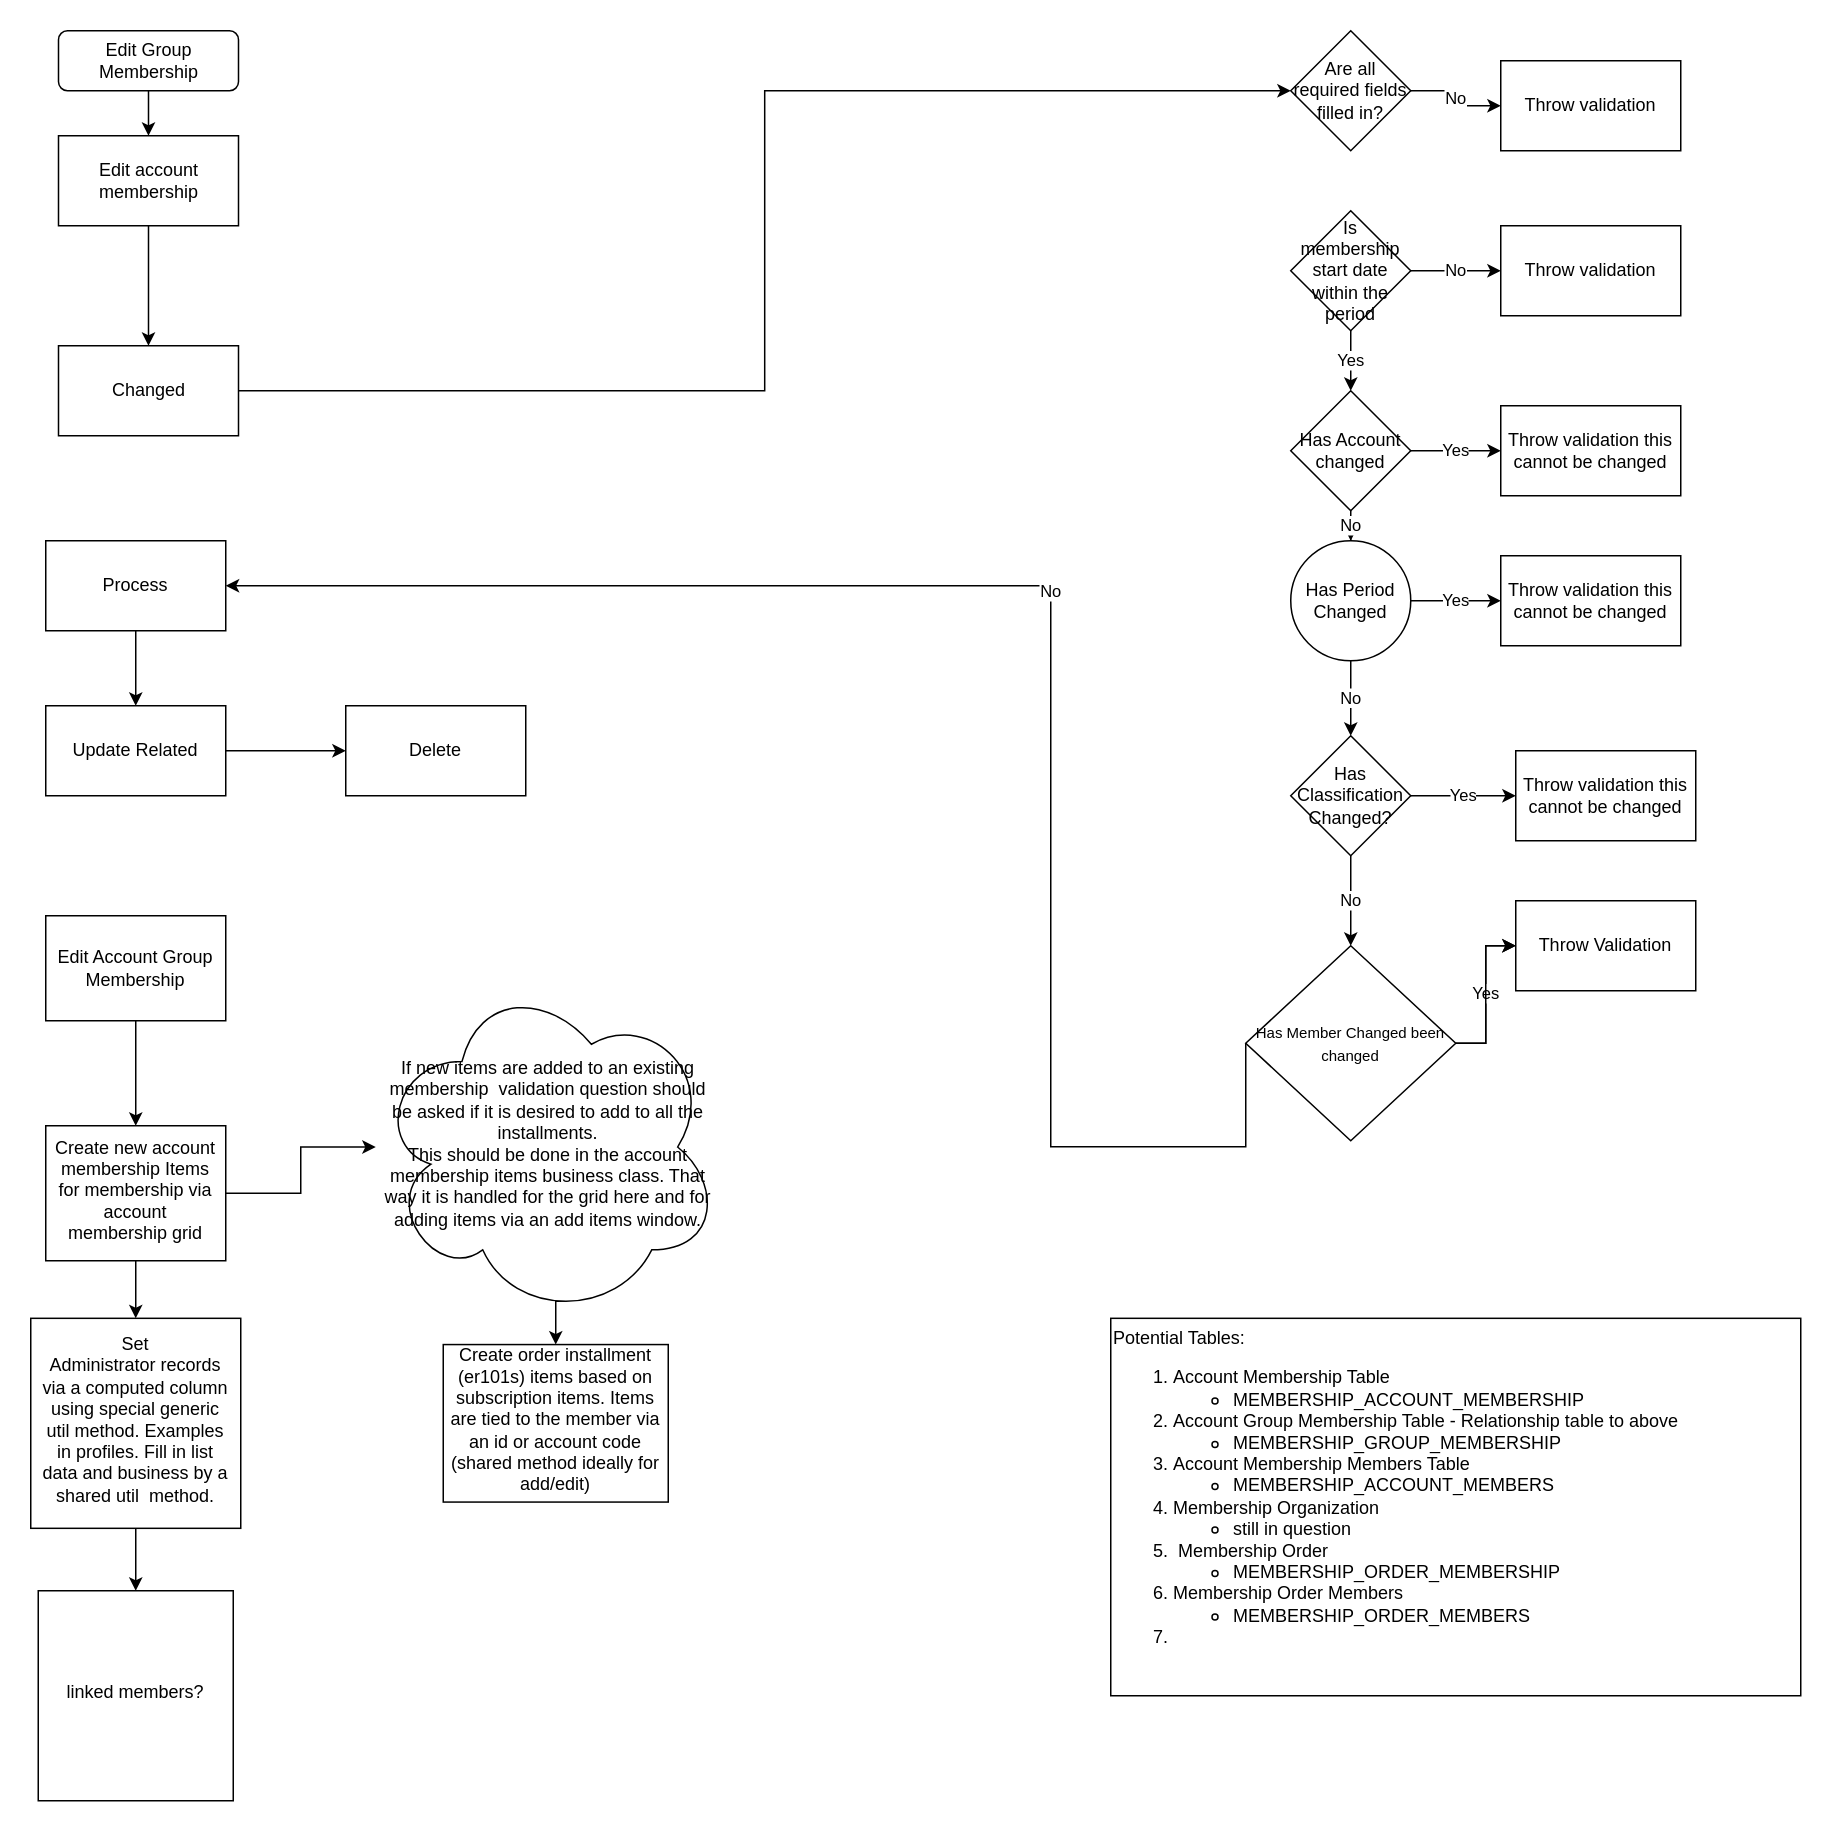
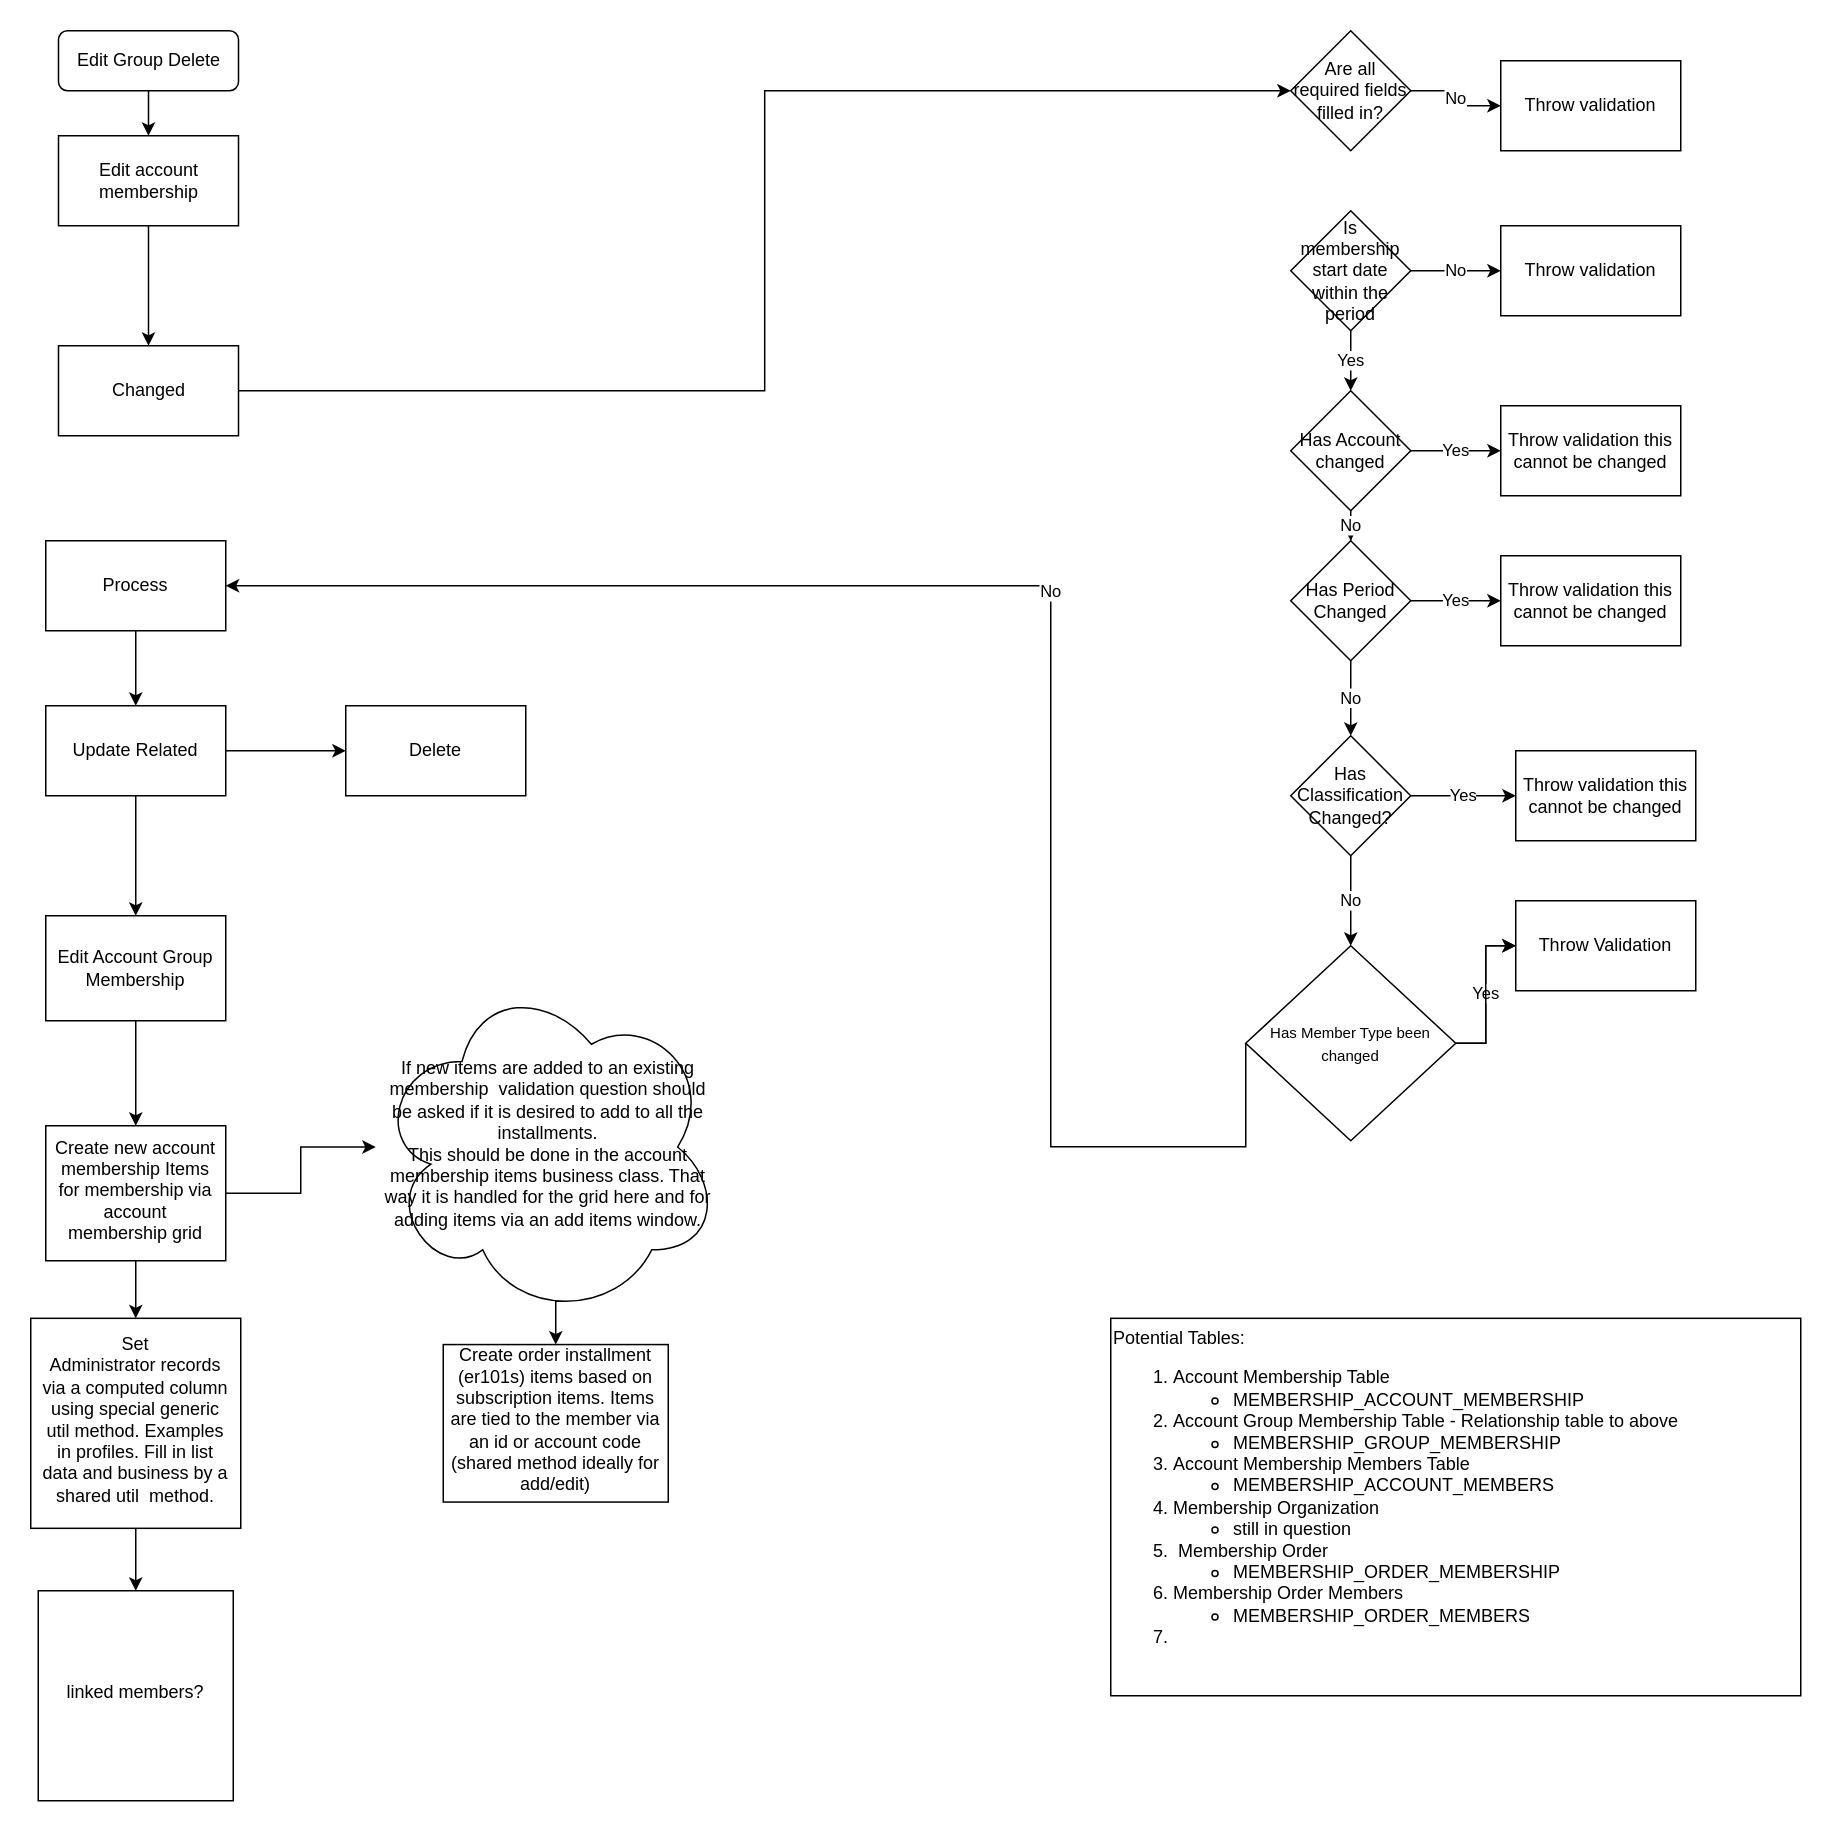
(149, 61) -> (149, 61)
(1351, 601) -> (1351, 601)
none -> (136, 851)
(1351, 1043) -> (1351, 1043)
